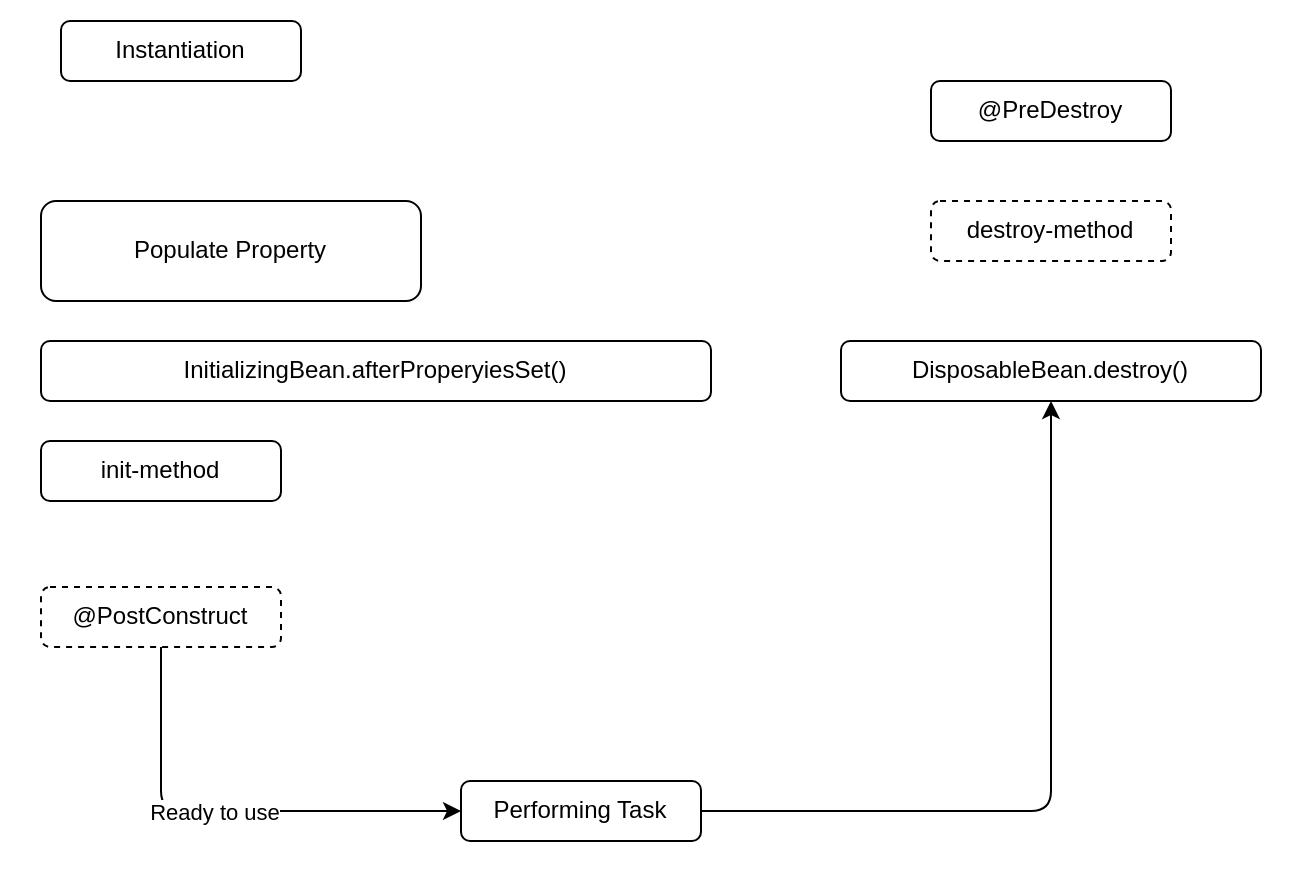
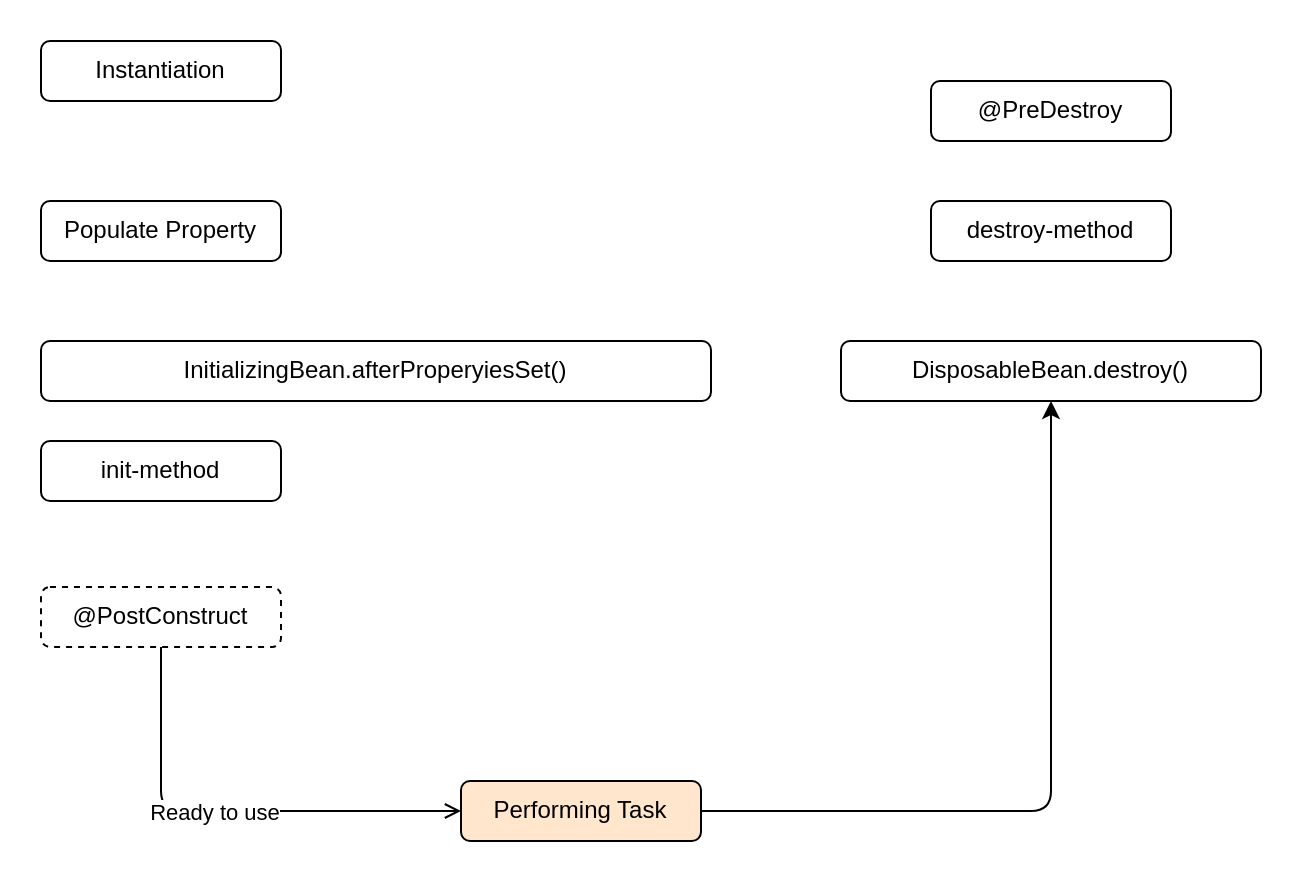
(181, 51) -> (161, 71)
(1051, 231) -> (1051, 231)
(231, 251) -> (161, 231)
(446, 811) -> (449, 811)
(581, 811) -> (581, 811)
